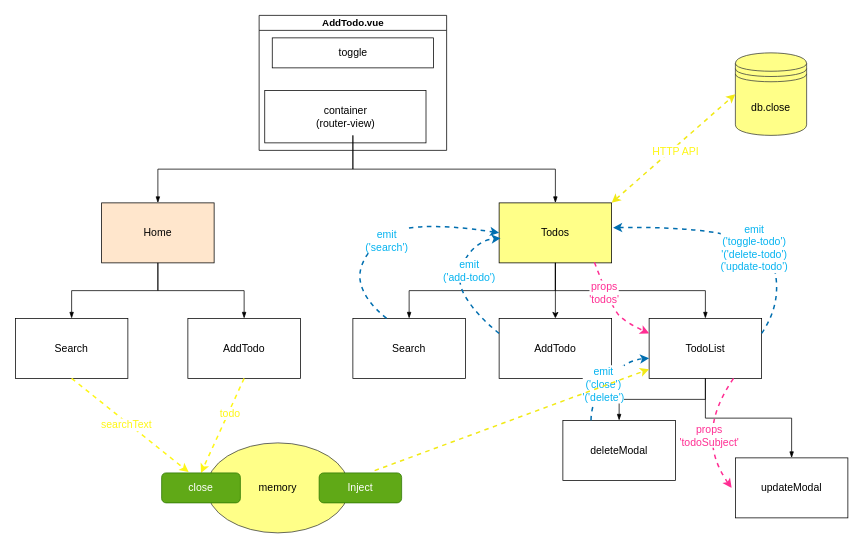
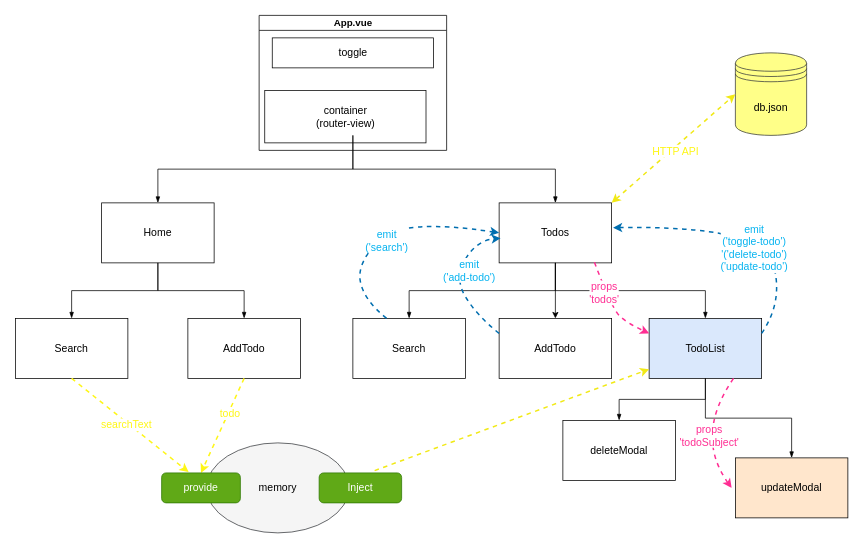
(353, 23) -> (353, 23)
(771, 108) -> (771, 108)
(158, 233) -> (158, 233)
(555, 233) -> (555, 233)
(705, 348) -> (705, 348)
(597, 396) -> none
(201, 488) -> (201, 488)
(278, 488) -> (278, 488)
(792, 488) -> (792, 488)
